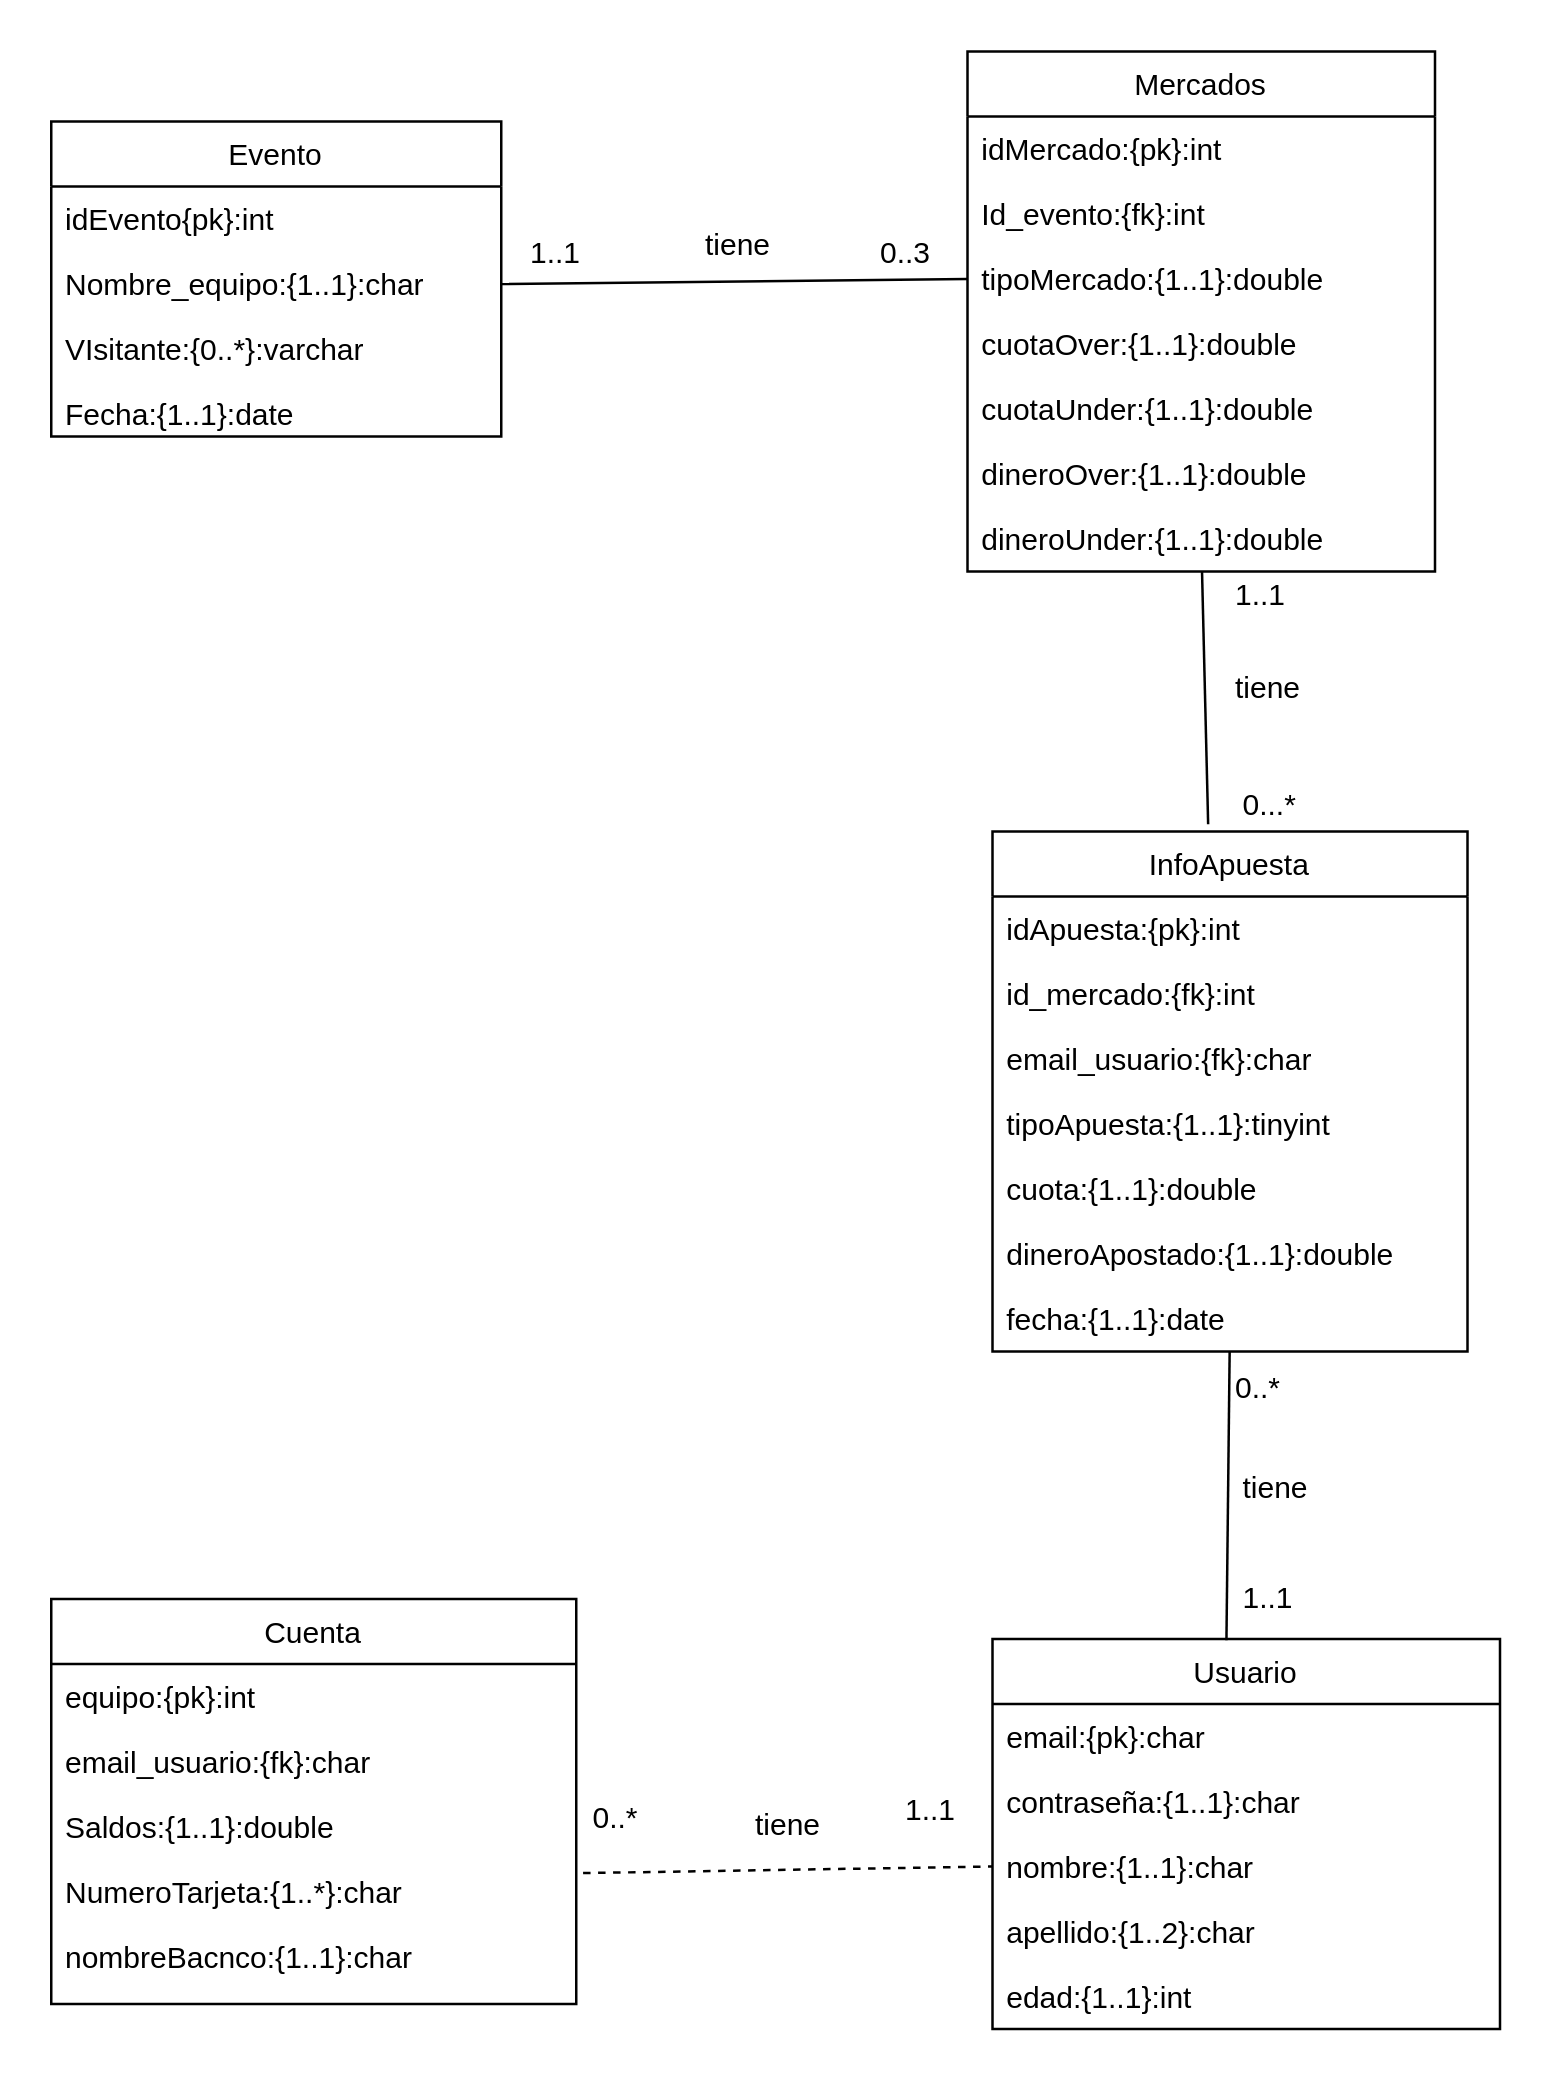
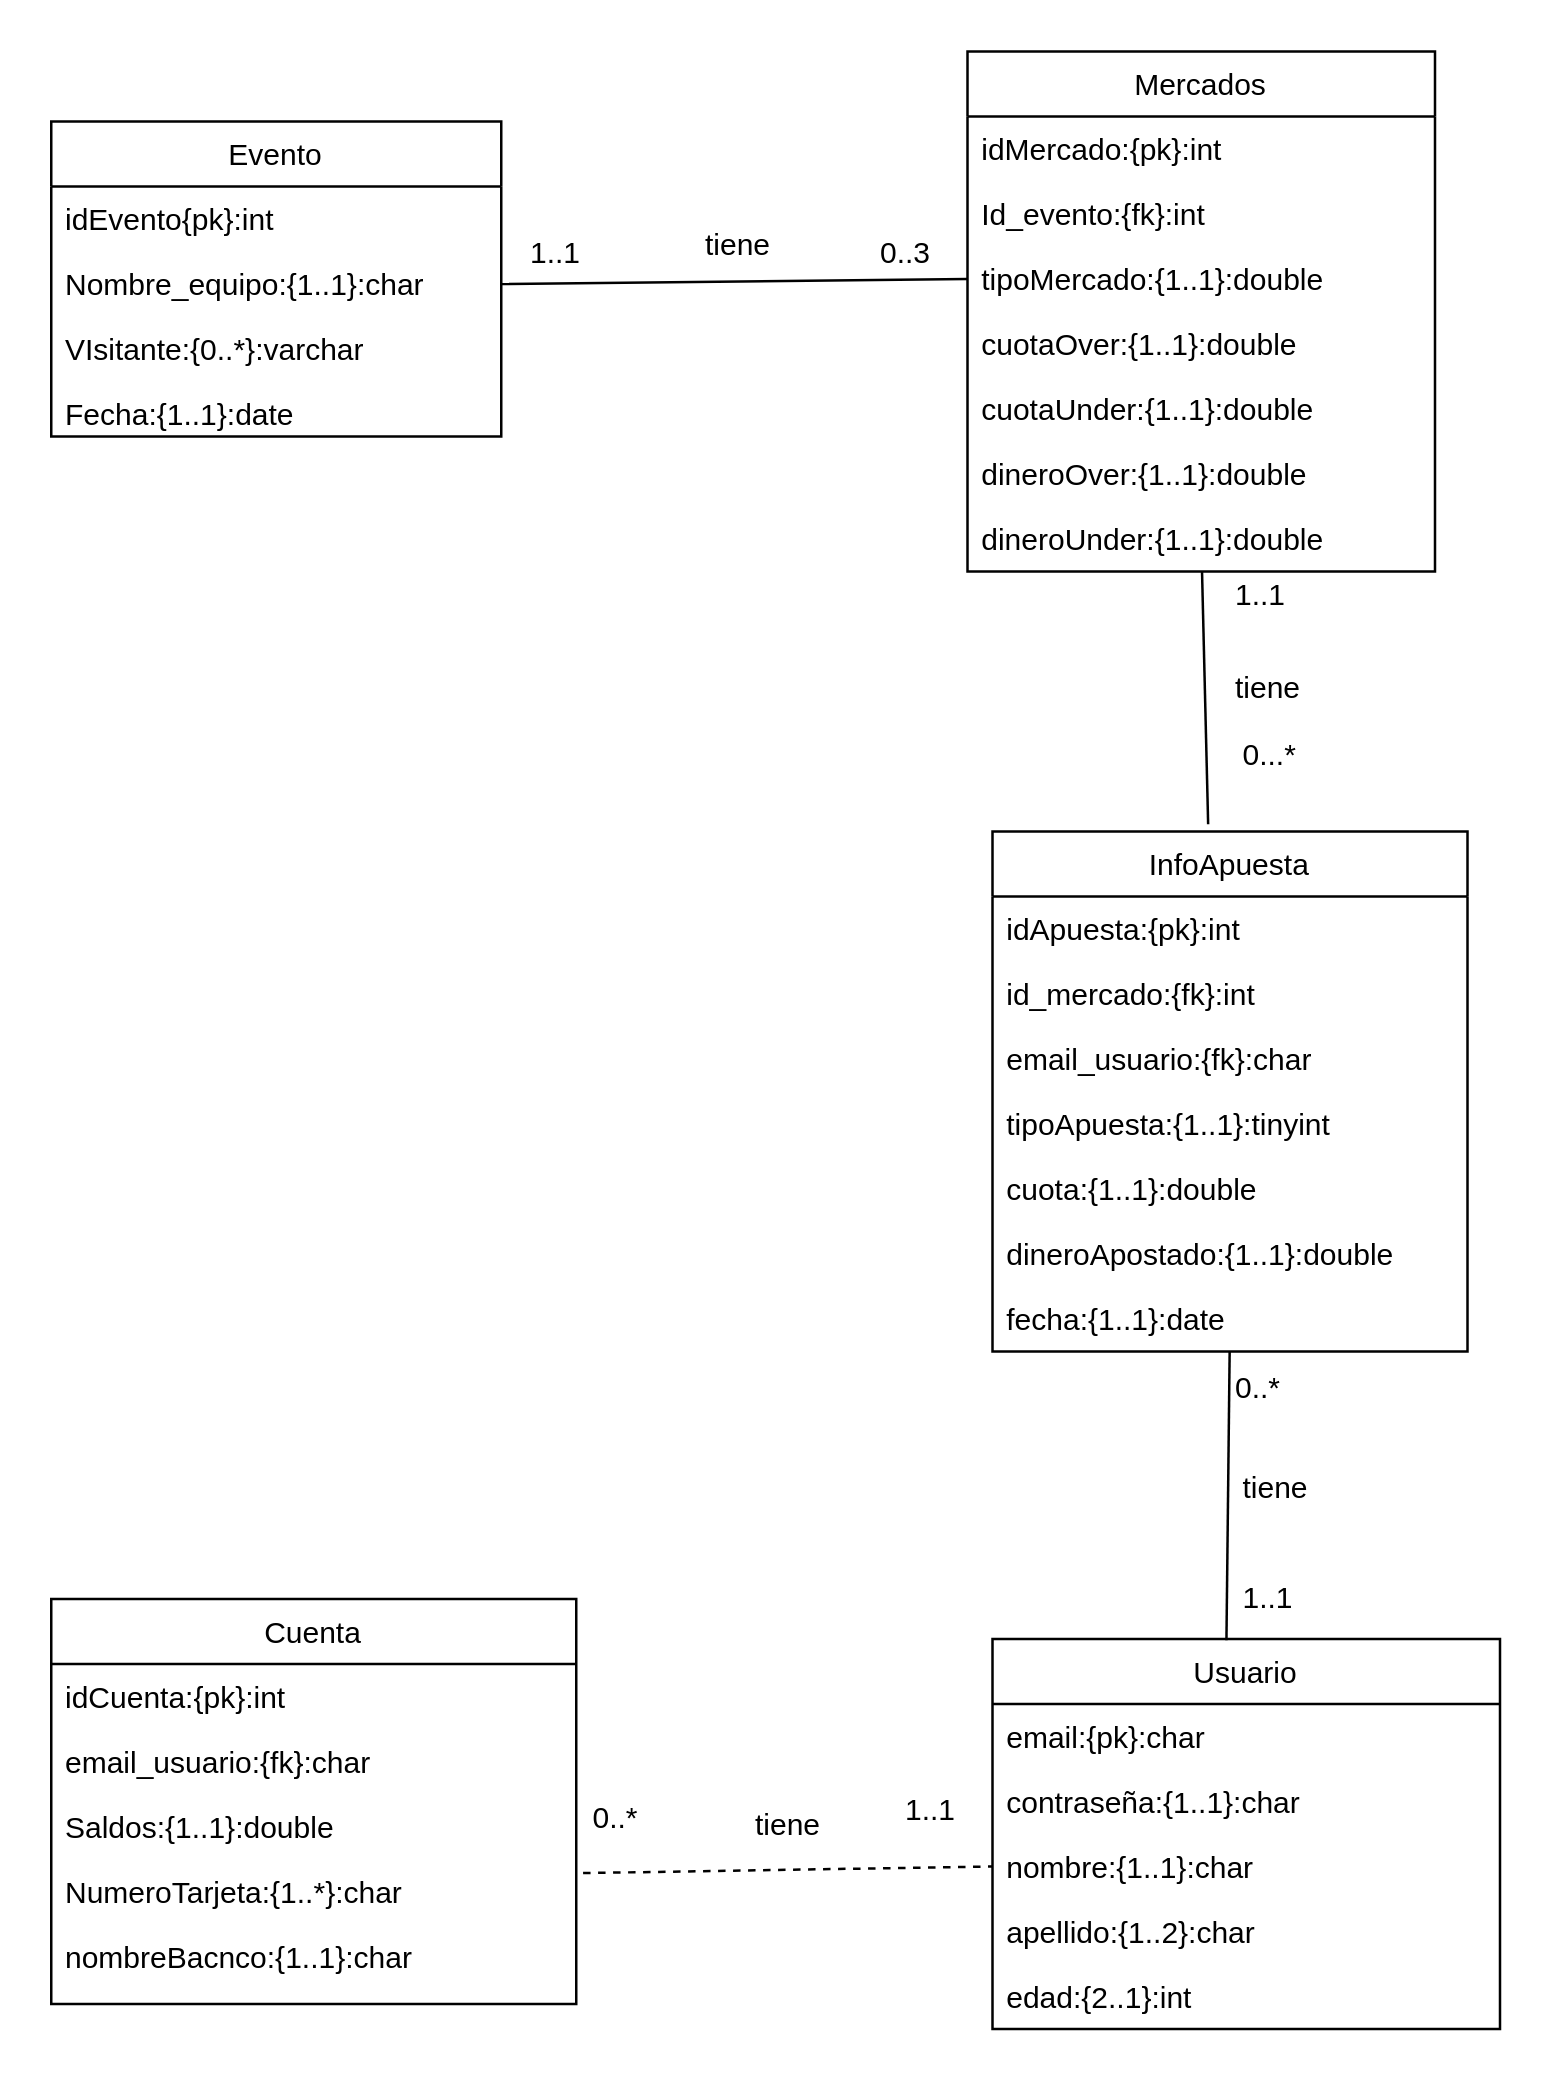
(1288, 806) -> (1288, 756)
(175, 1698) -> (192, 1698)
(1113, 1998) -> (1113, 1998)
